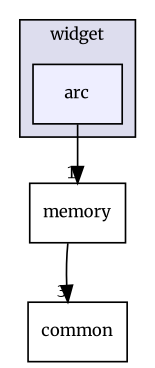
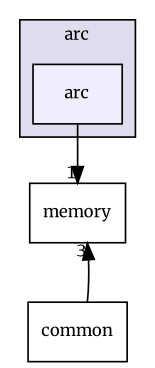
(78, 36) -> (78, 36)
(67, 264) -> (89, 281)
